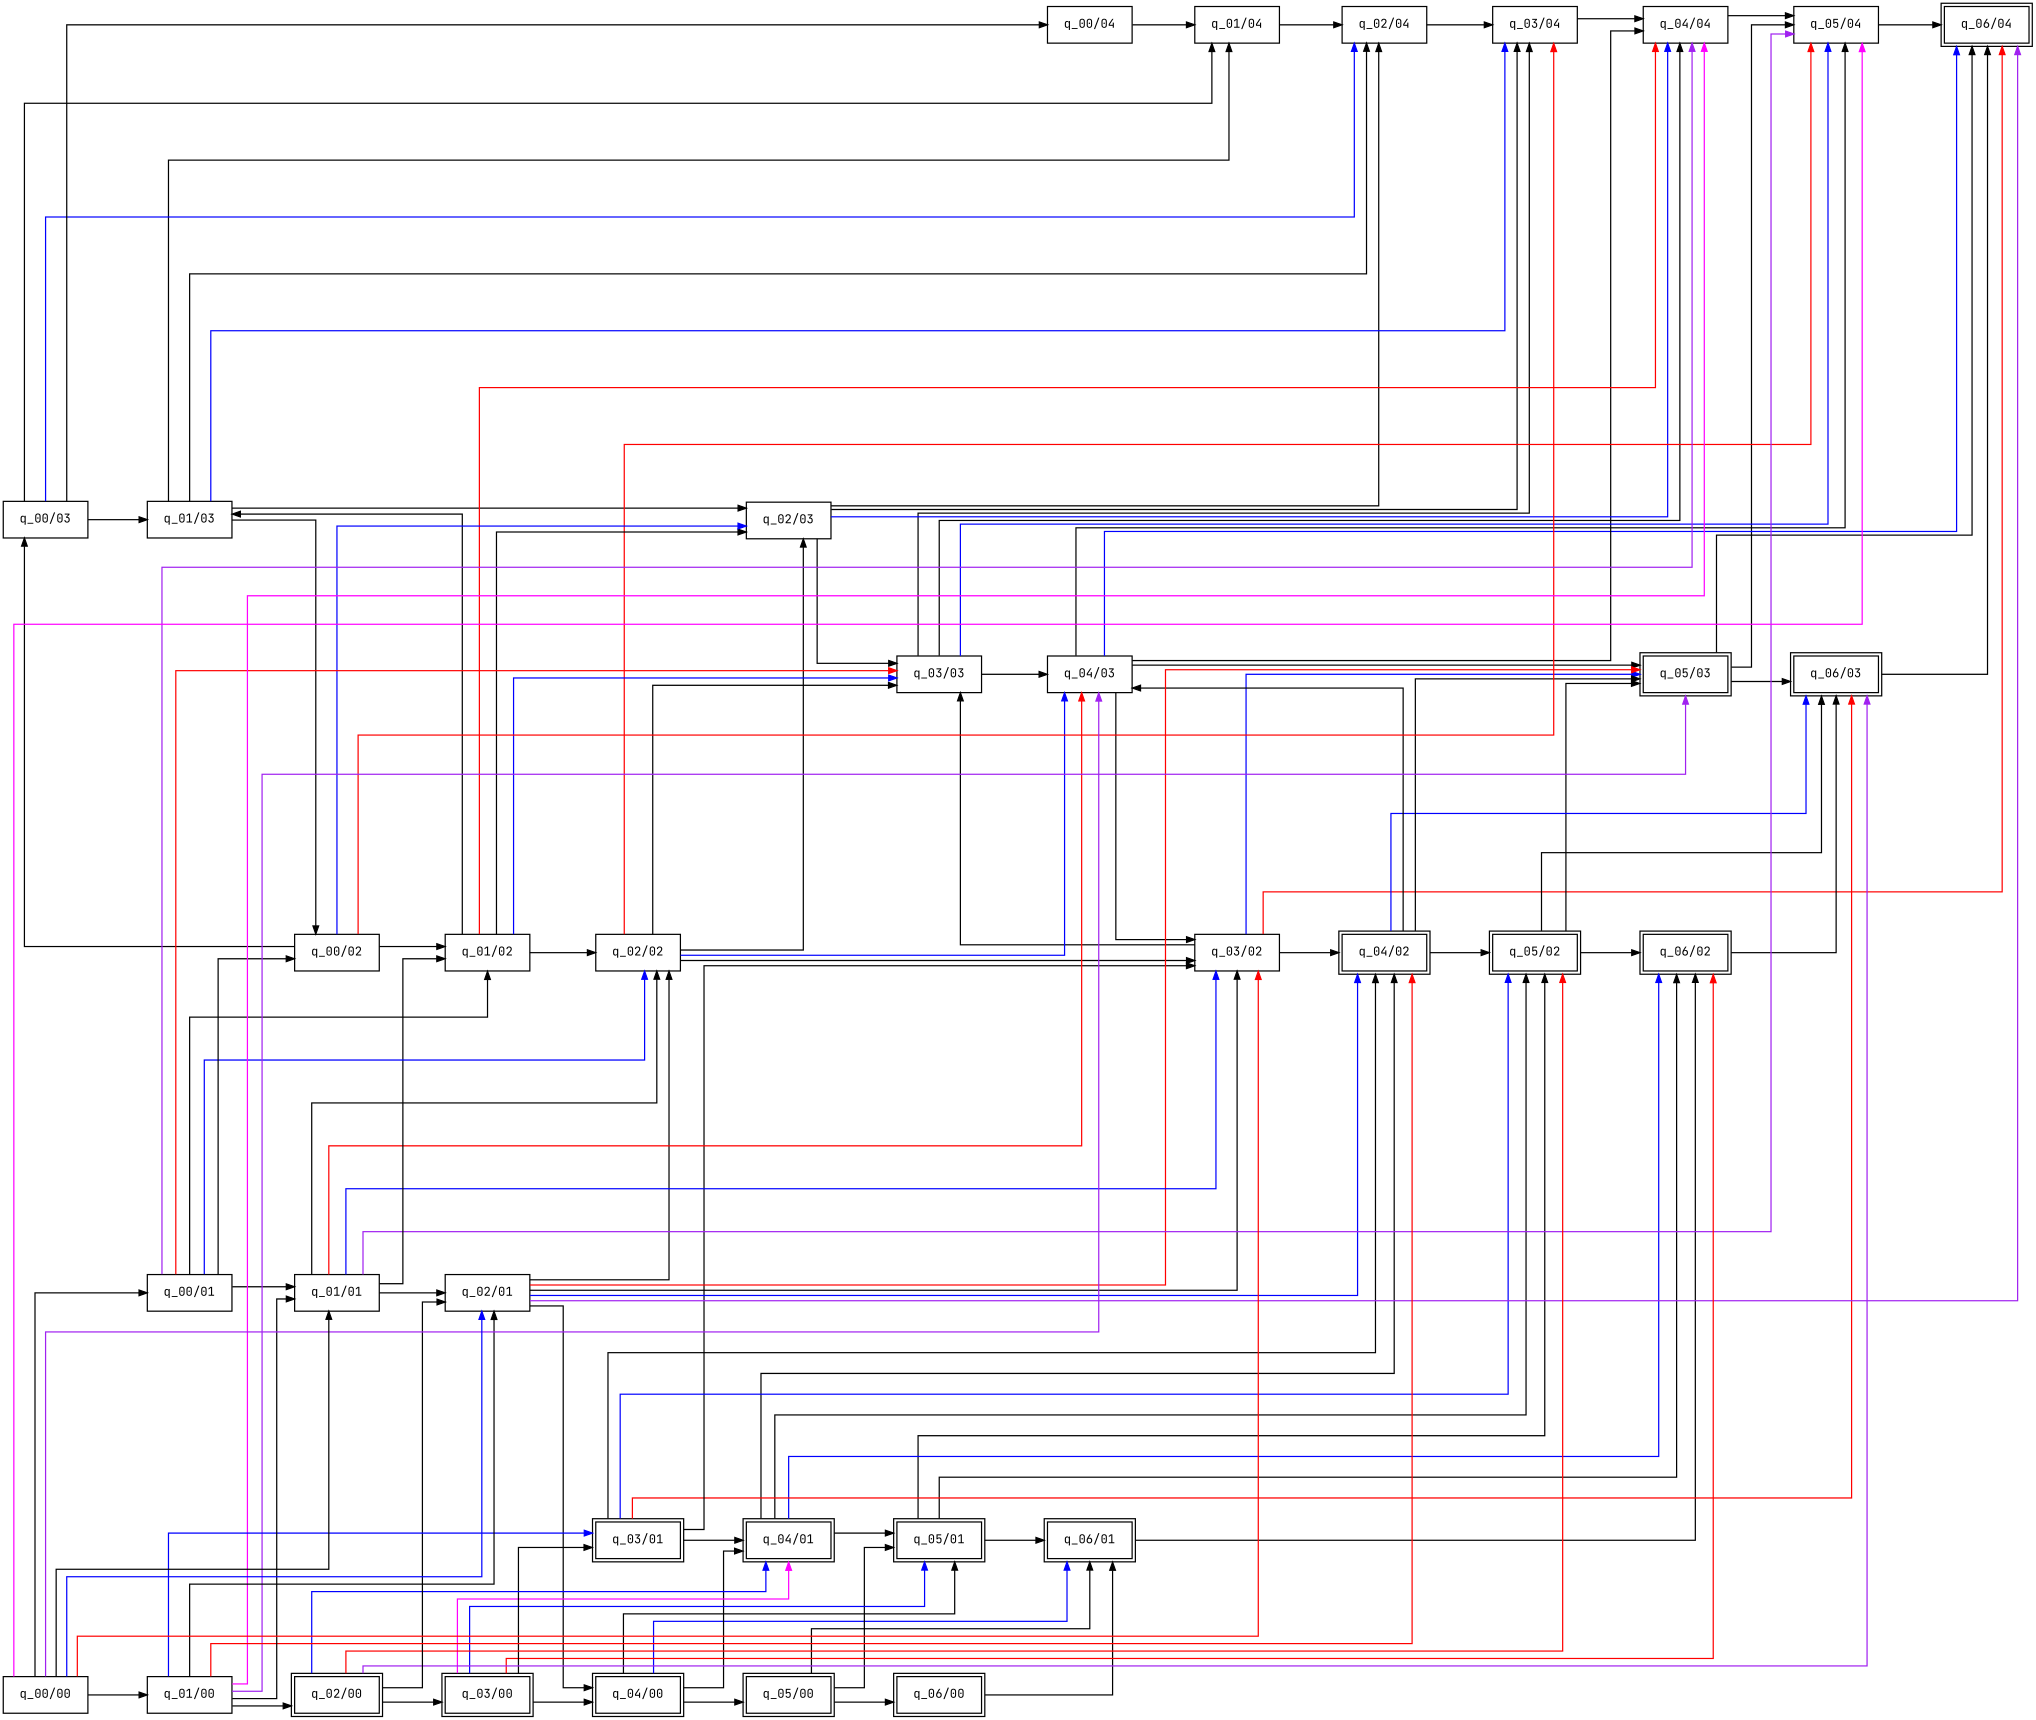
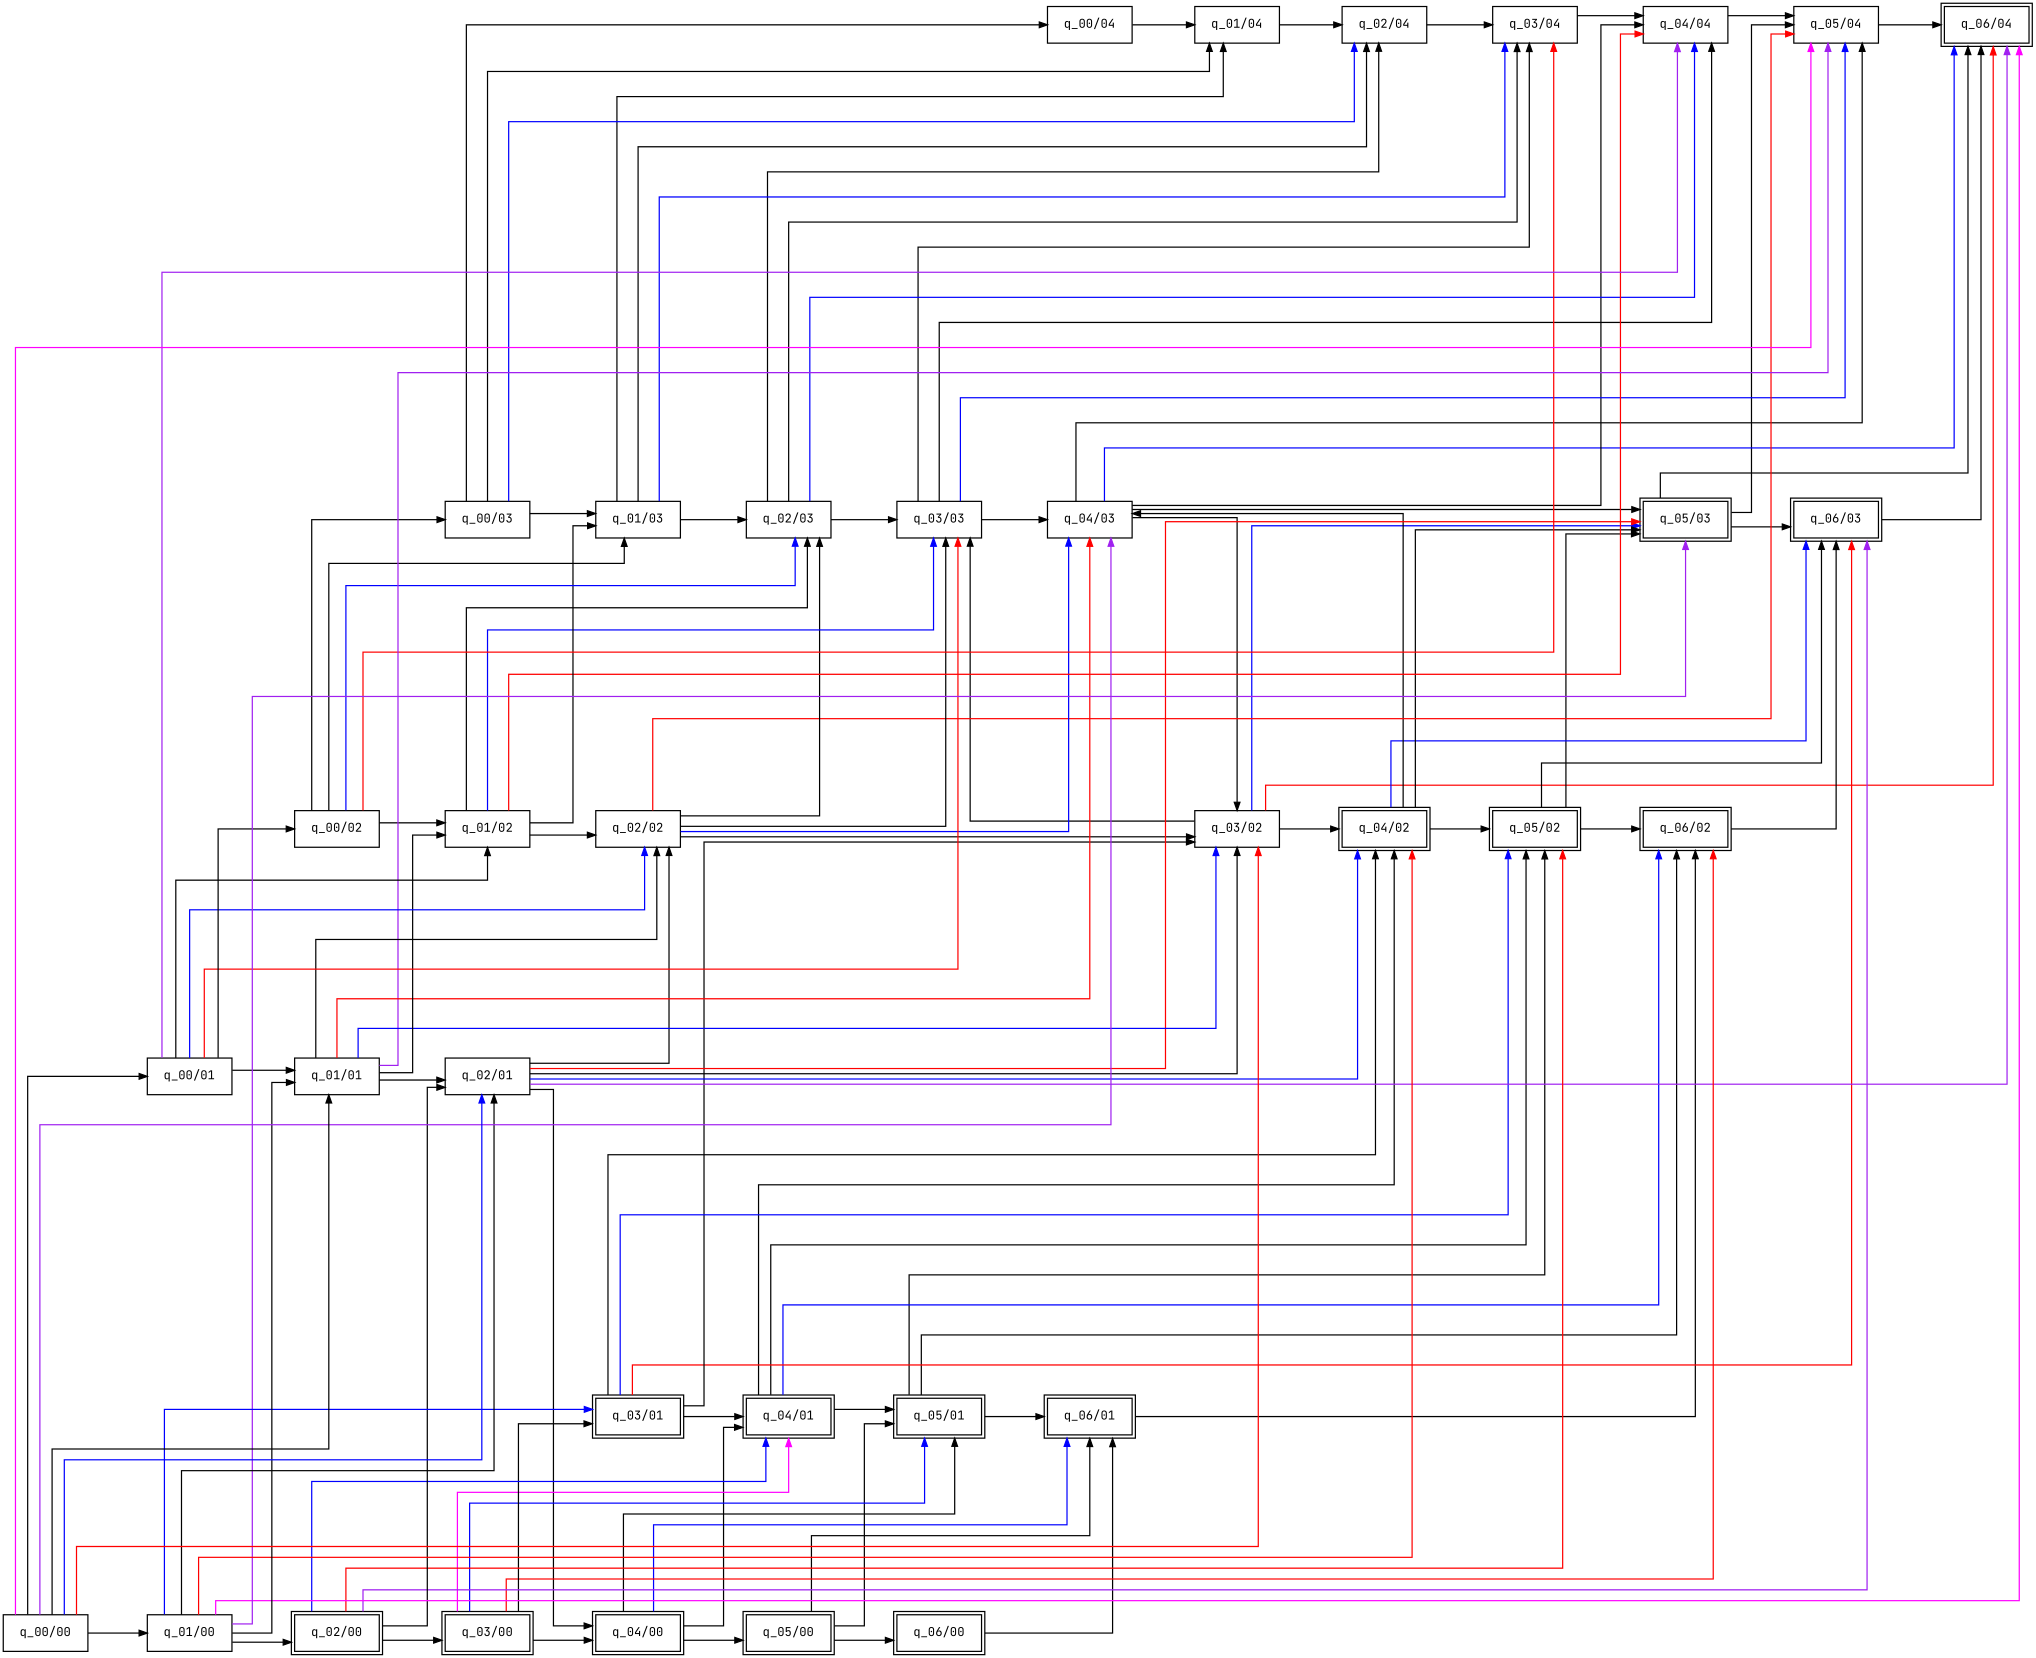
(696, 596) -> (1884, 1601)
(316, 681) -> (361, 563)
